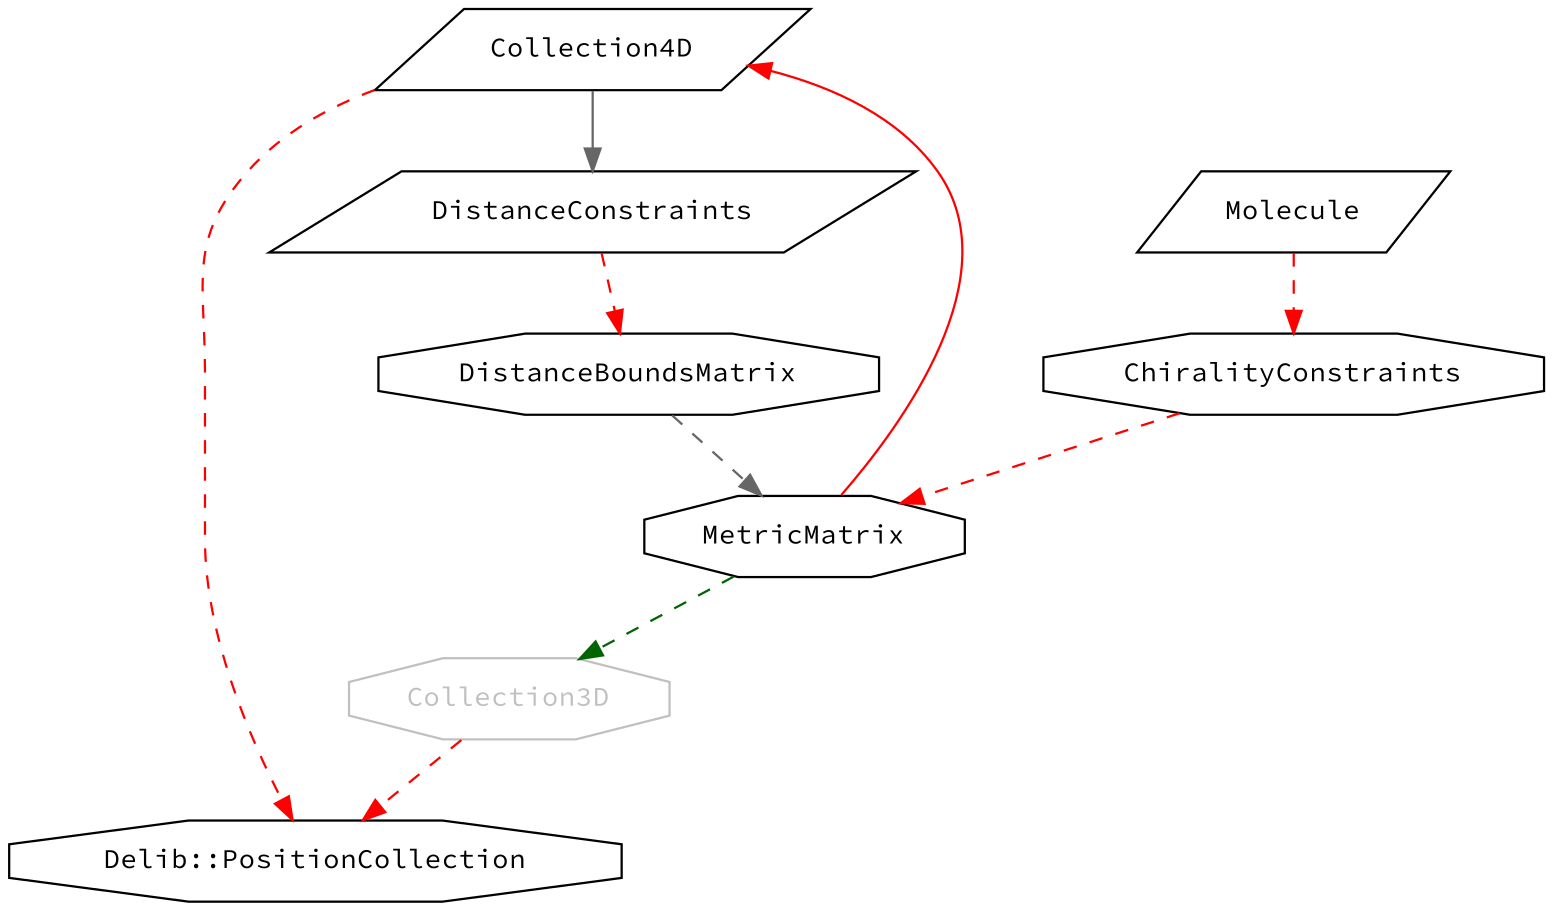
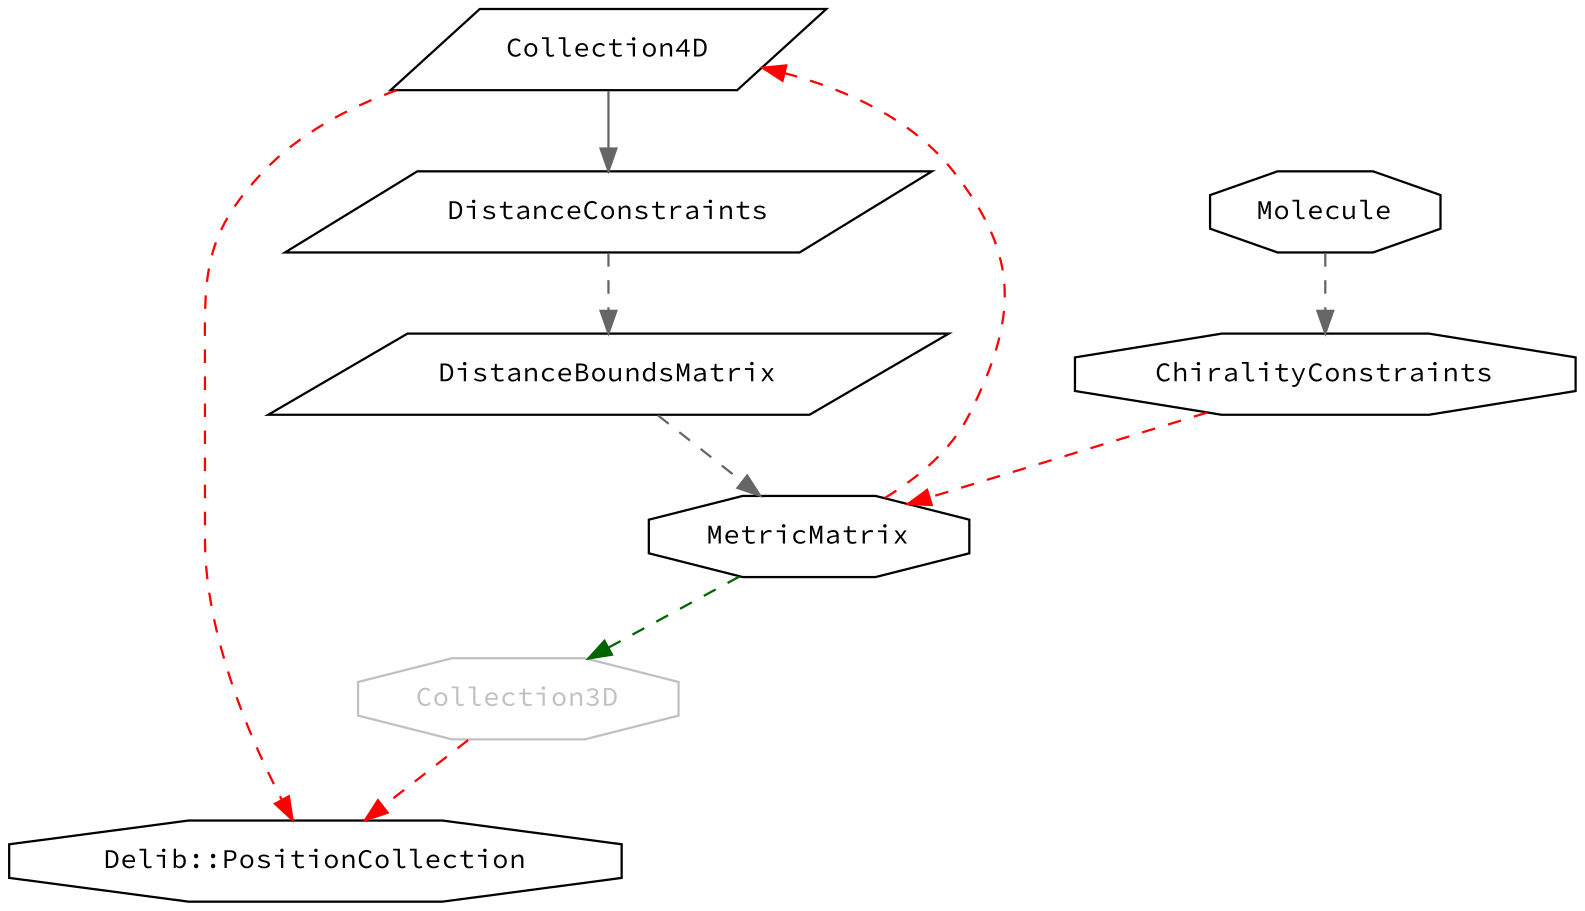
(1294, 212) -> (1325, 212)
(961, 248) -> (998, 251)
(608, 282) -> (608, 282)
(1294, 282) -> (1325, 282)
(629, 374) -> (608, 374)
